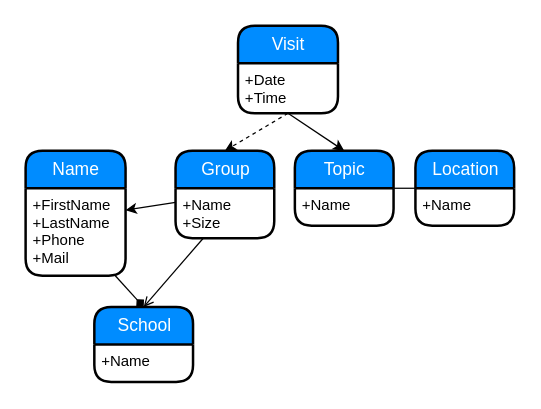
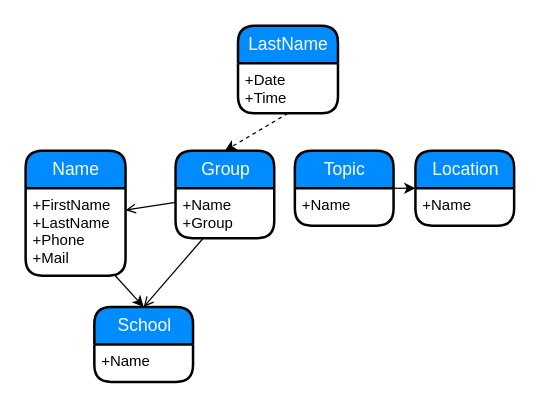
(289, 44) -> (289, 44)
(315, 131) -> none
(408, 188) -> (406, 188)
(204, 205) -> (204, 205)
(135, 208) -> (132, 209)
(137, 299) -> (137, 299)
